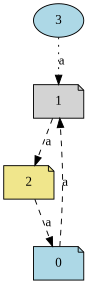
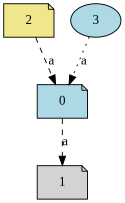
(59, 56) -> (81, 56)
(45, 137) -> none
